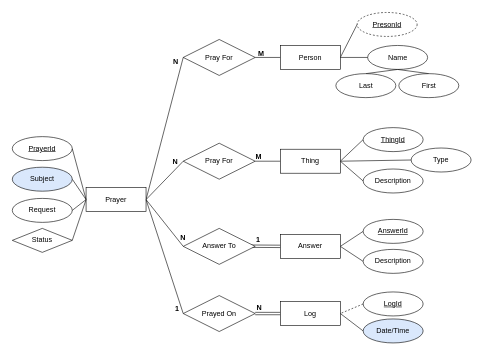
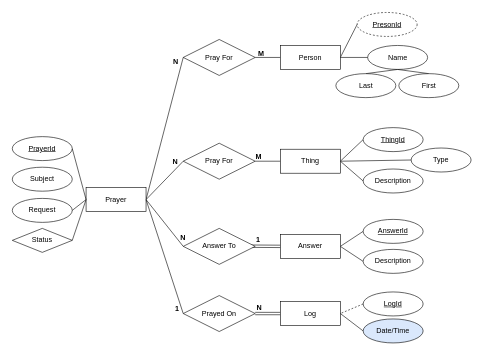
(42, 179) -> (42, 179)
(78, 188) -> none
